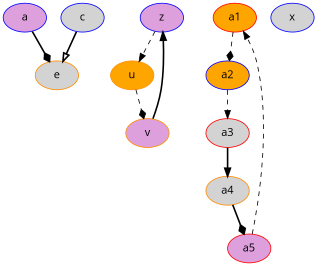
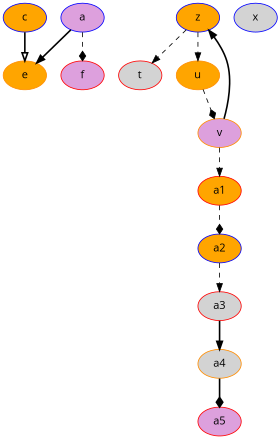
(83, 18) -> (25, 18)
(162, 18) -> (198, 18)
(38, 42) -> (57, 44)
(57, 75) -> (25, 75)
none -> (83, 75)
none -> (140, 75)
(263, 135) -> (220, 158)
